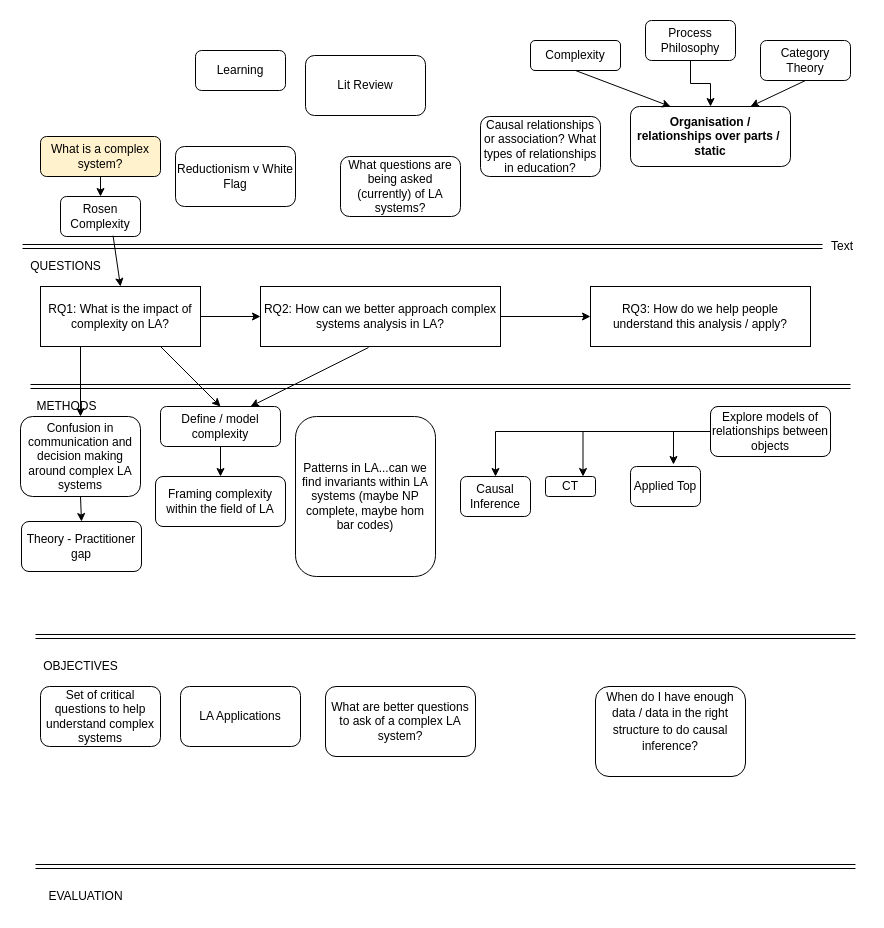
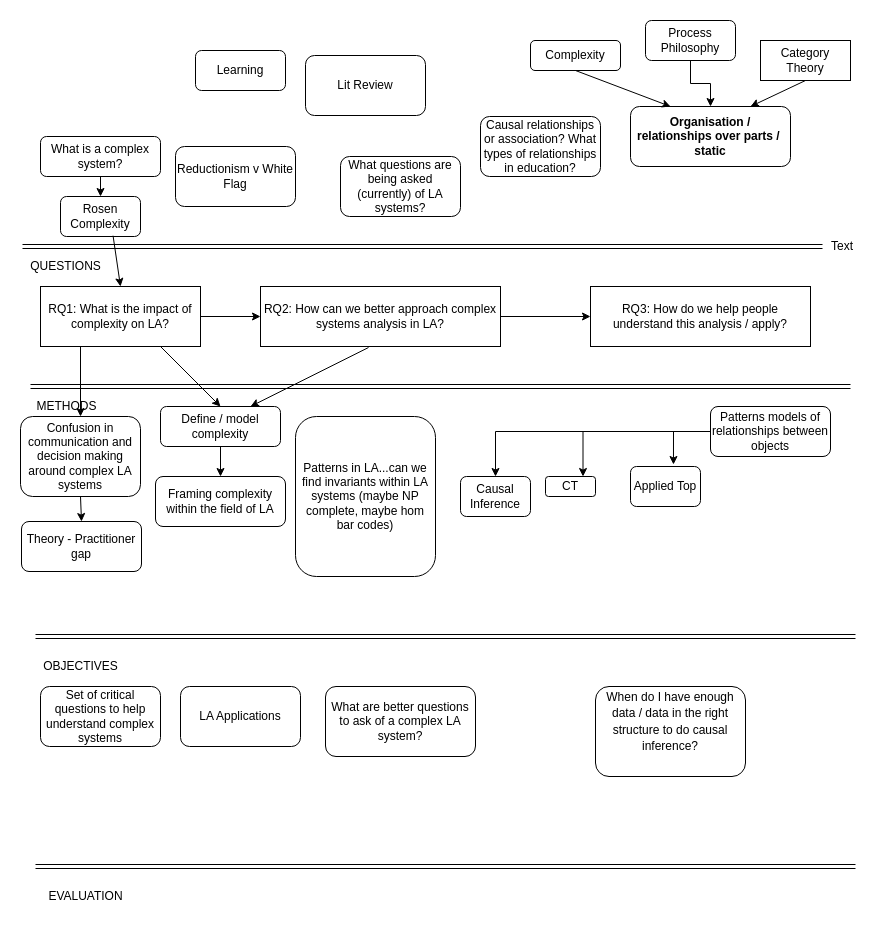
(806, 61) -> (806, 61)
(101, 157) -> (101, 157)
(771, 432) -> (771, 432)
